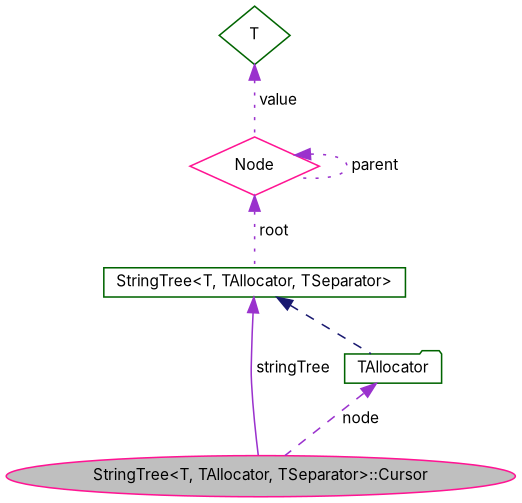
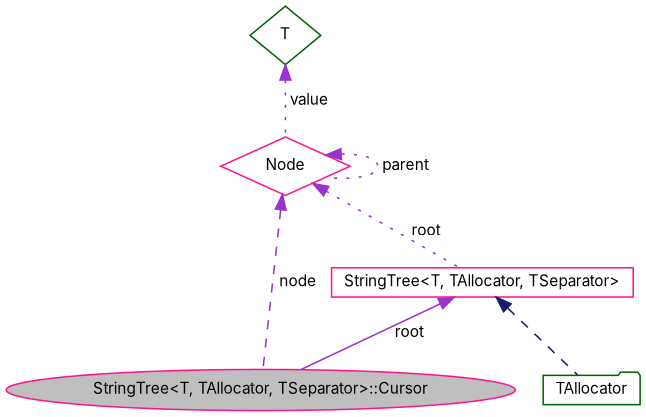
(255, 282) -> (482, 282)
(292, 369) -> (407, 333)
(324, 424) -> (272, 289)
